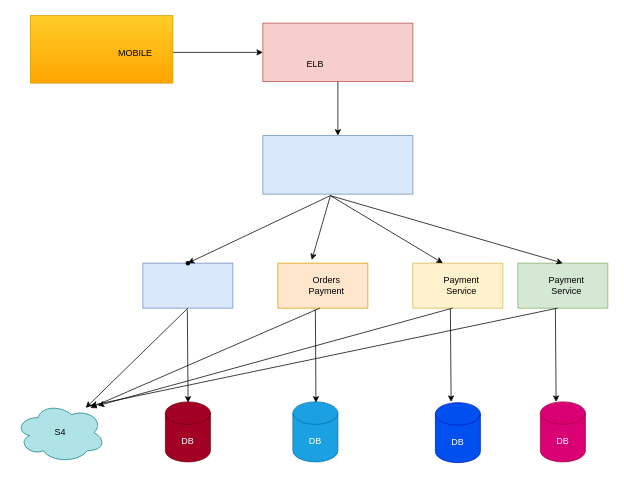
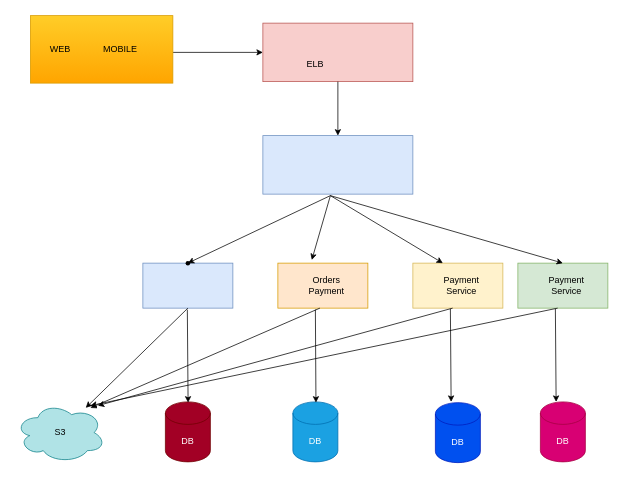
none -> (60, 49)
(135, 53) -> (120, 49)
(60, 432) -> (60, 432)
